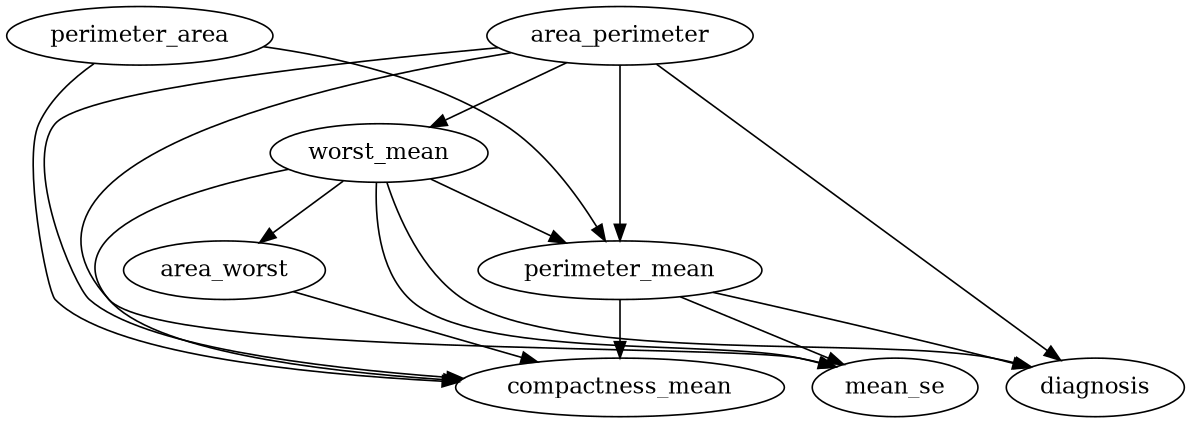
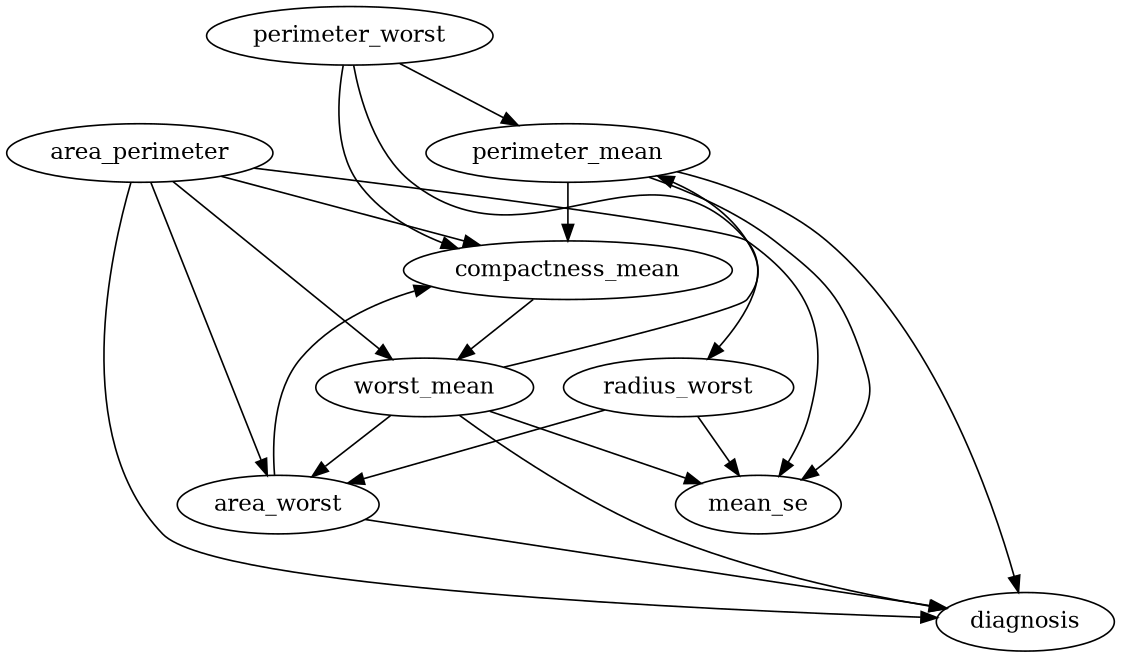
(140, 36) -> (350, 36)
(620, 145) -> (206, 321)
(98, 254) -> (502, 324)
none -> (679, 387)
none -> (648, 563)
